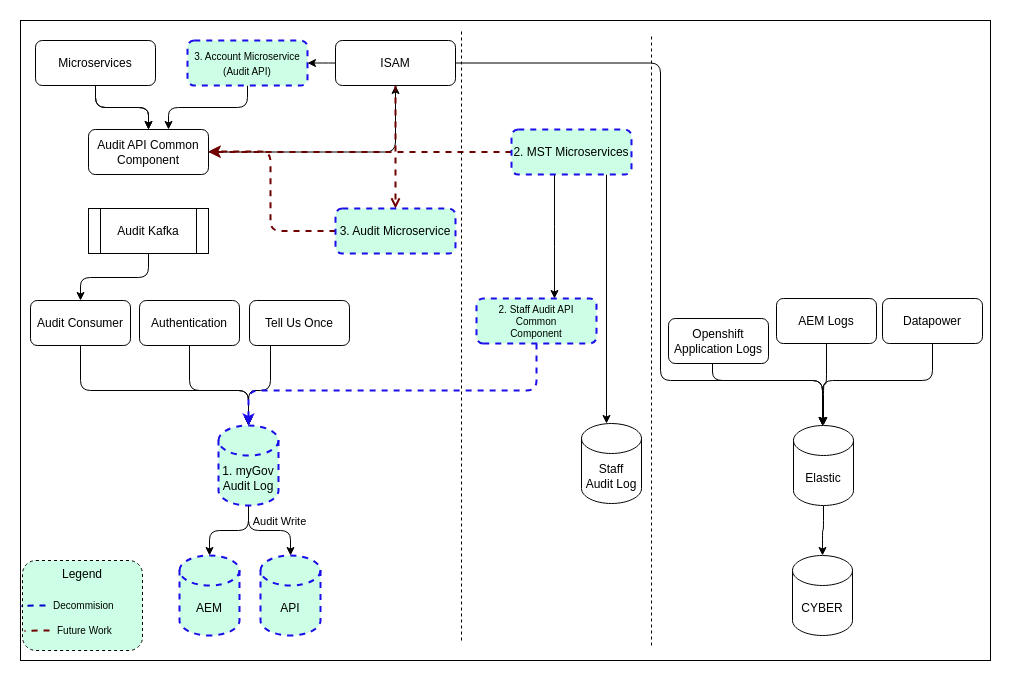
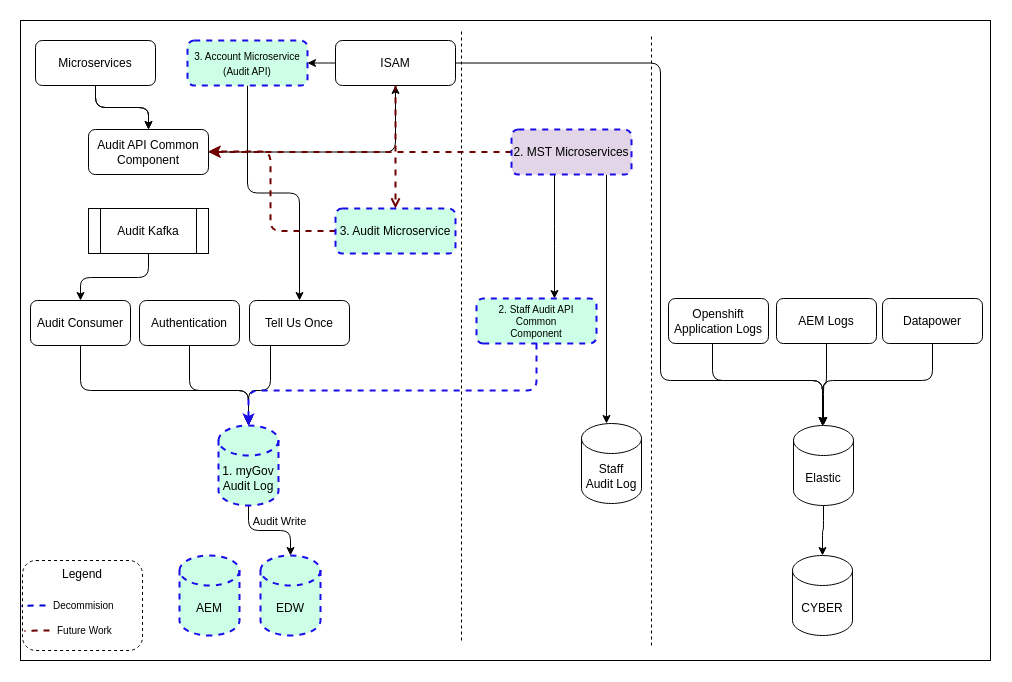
(205, 108) -> (277, 193)
(572, 152) -> (572, 152)
(719, 341) -> (719, 321)
(223, 531) -> none
(83, 606) -> (83, 606)
(291, 609) -> (291, 609)
